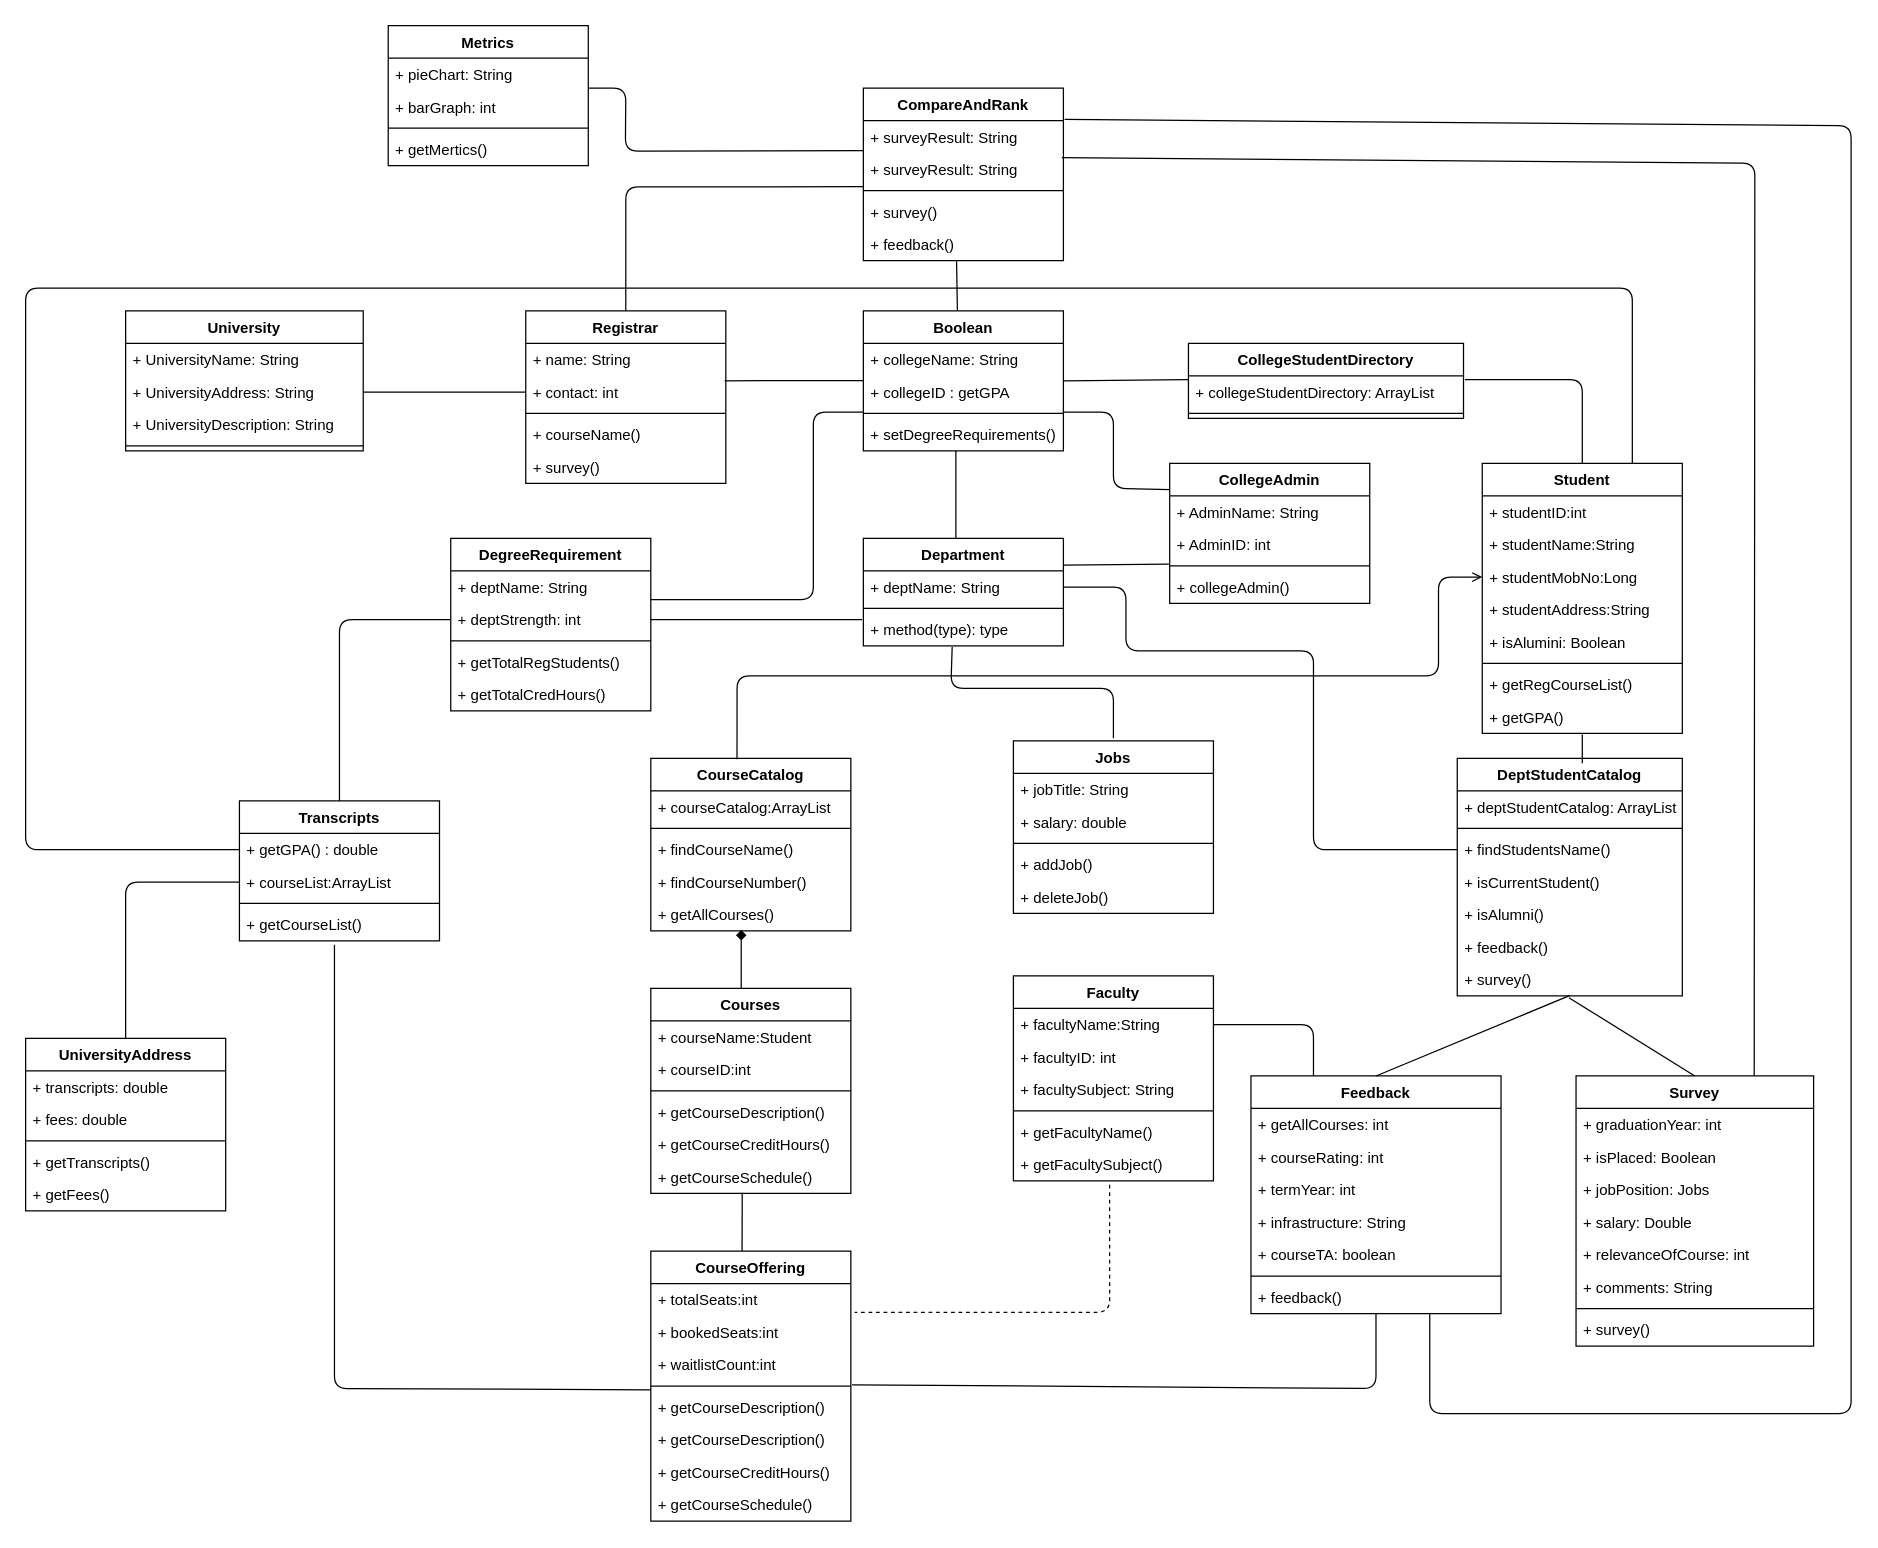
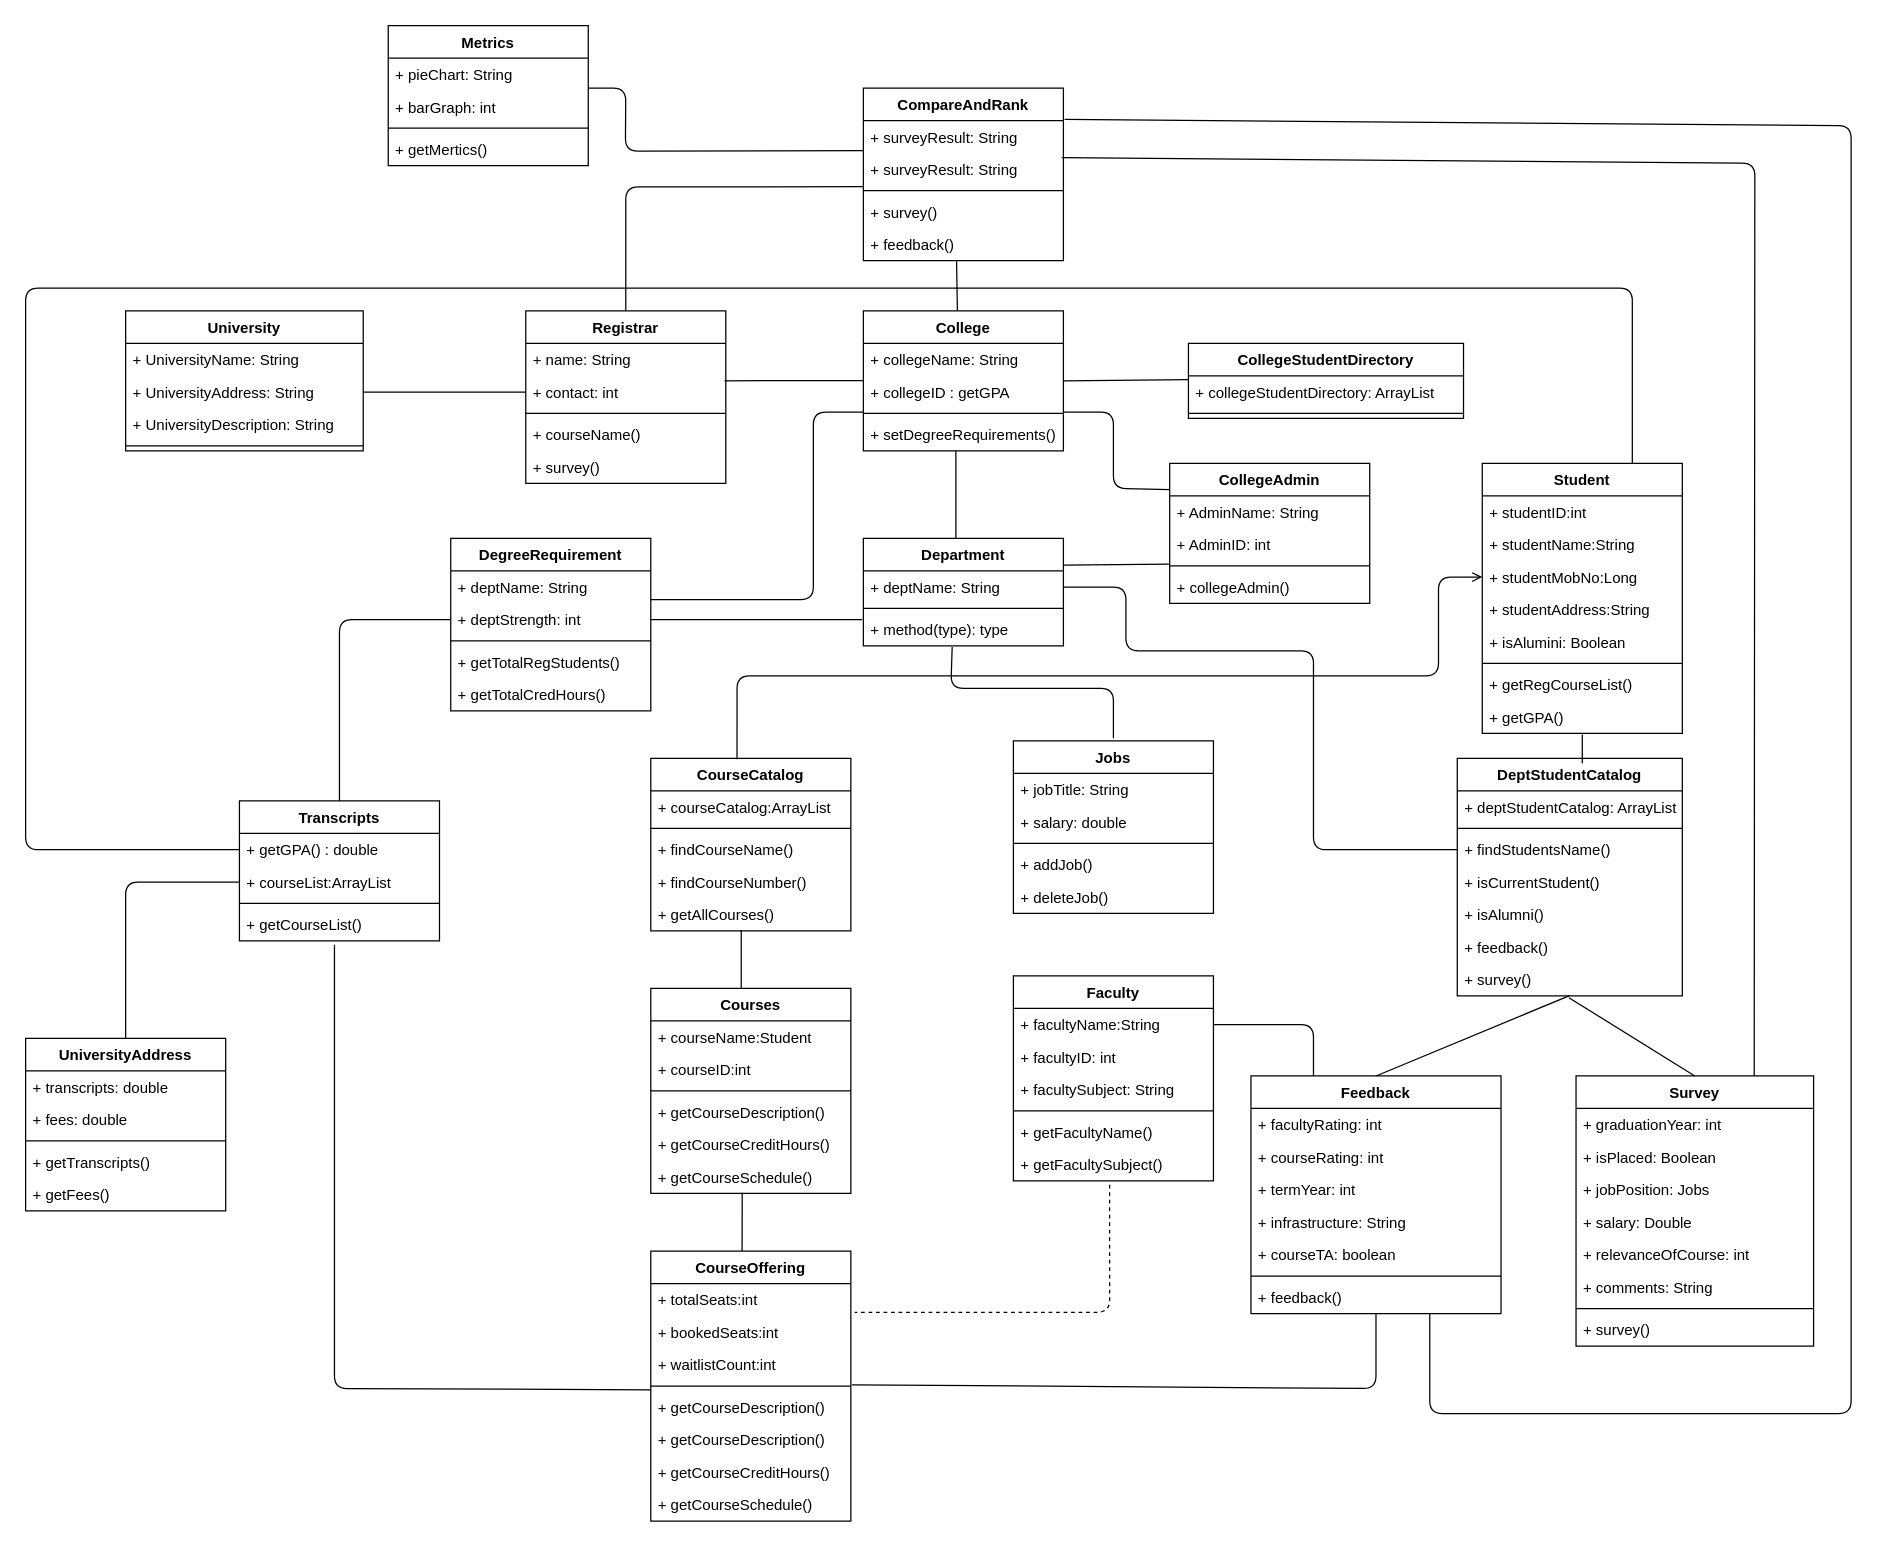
(963, 328) -> (963, 328)
(1560, 379) -> none
(741, 940) -> (741, 937)
(1330, 1125) -> (1330, 1125)
